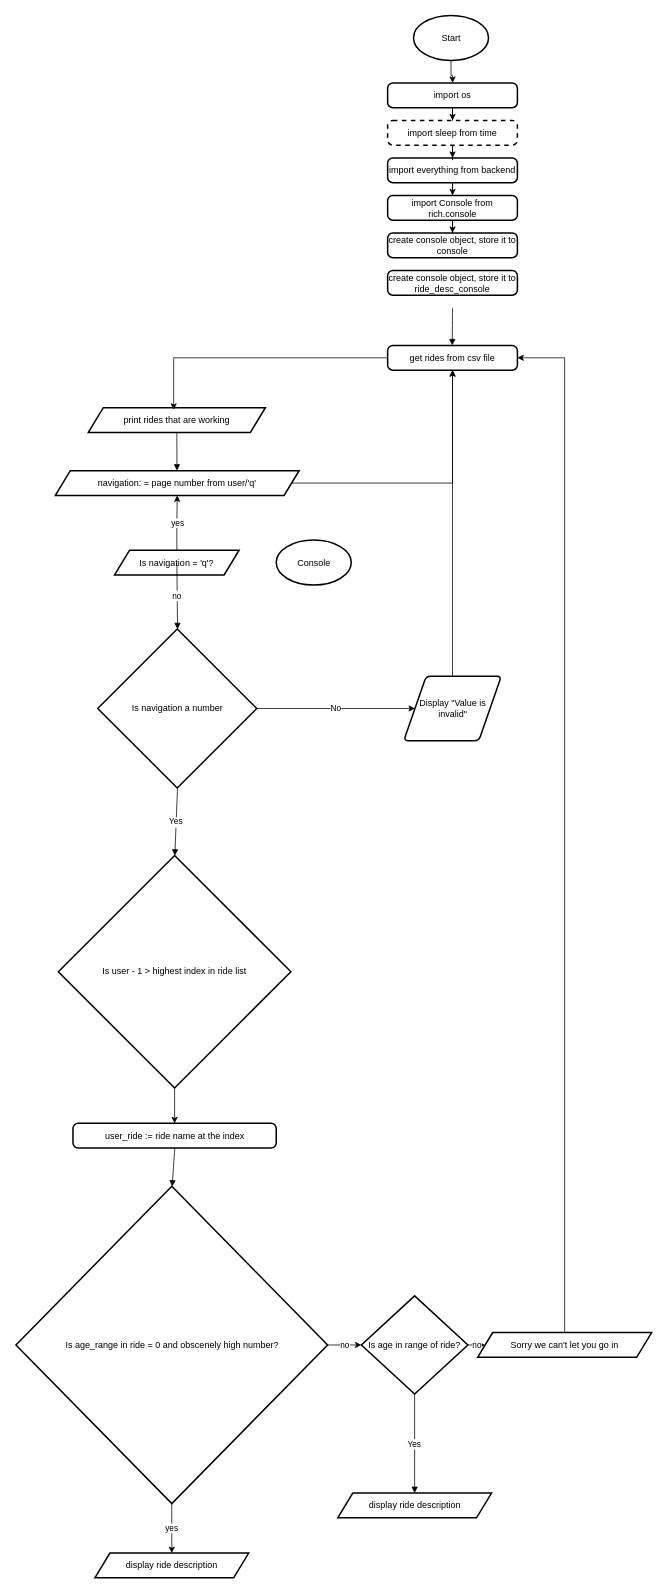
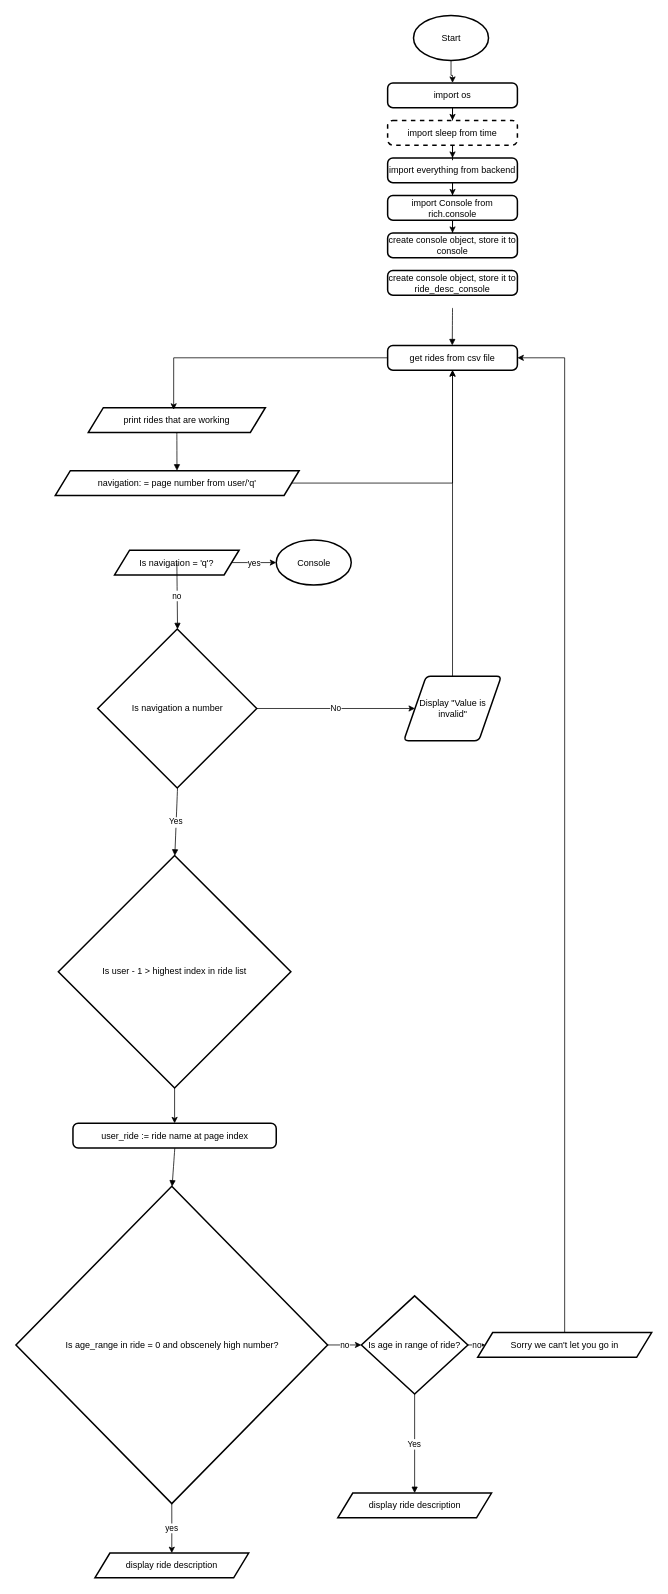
(177, 523) -> (251, 563)
(175, 1136) -> (175, 1136)
